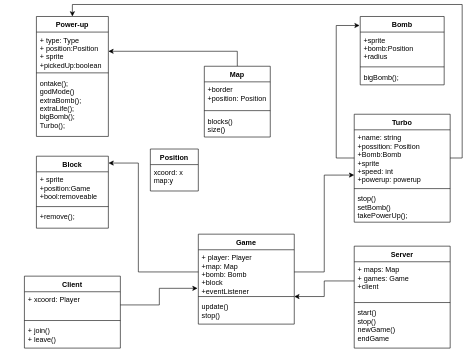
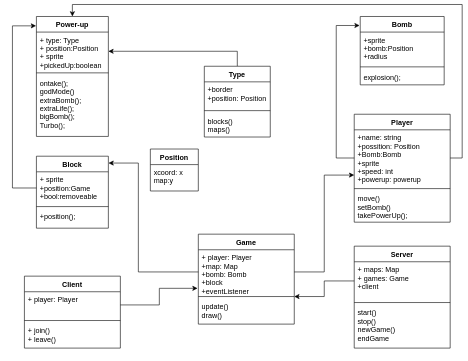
(237, 74) -> (237, 74)
(382, 77) -> (385, 77)
none -> (12, 107)
(223, 121) -> (223, 121)
(402, 122) -> (402, 122)
(370, 199) -> (370, 199)
(59, 217) -> (61, 217)
(56, 300) -> (55, 300)
(218, 307) -> (218, 307)
